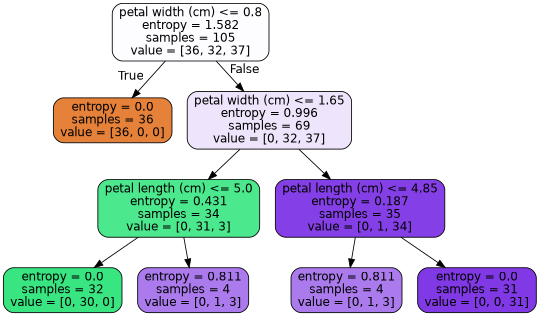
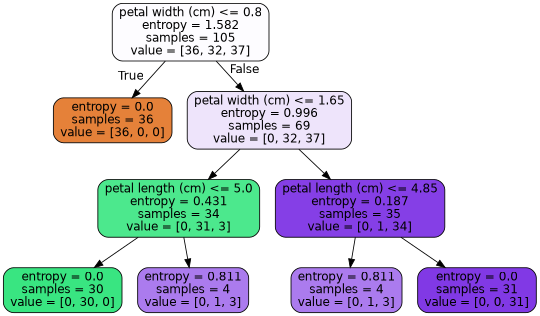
(63, 290) -> (63, 290)
